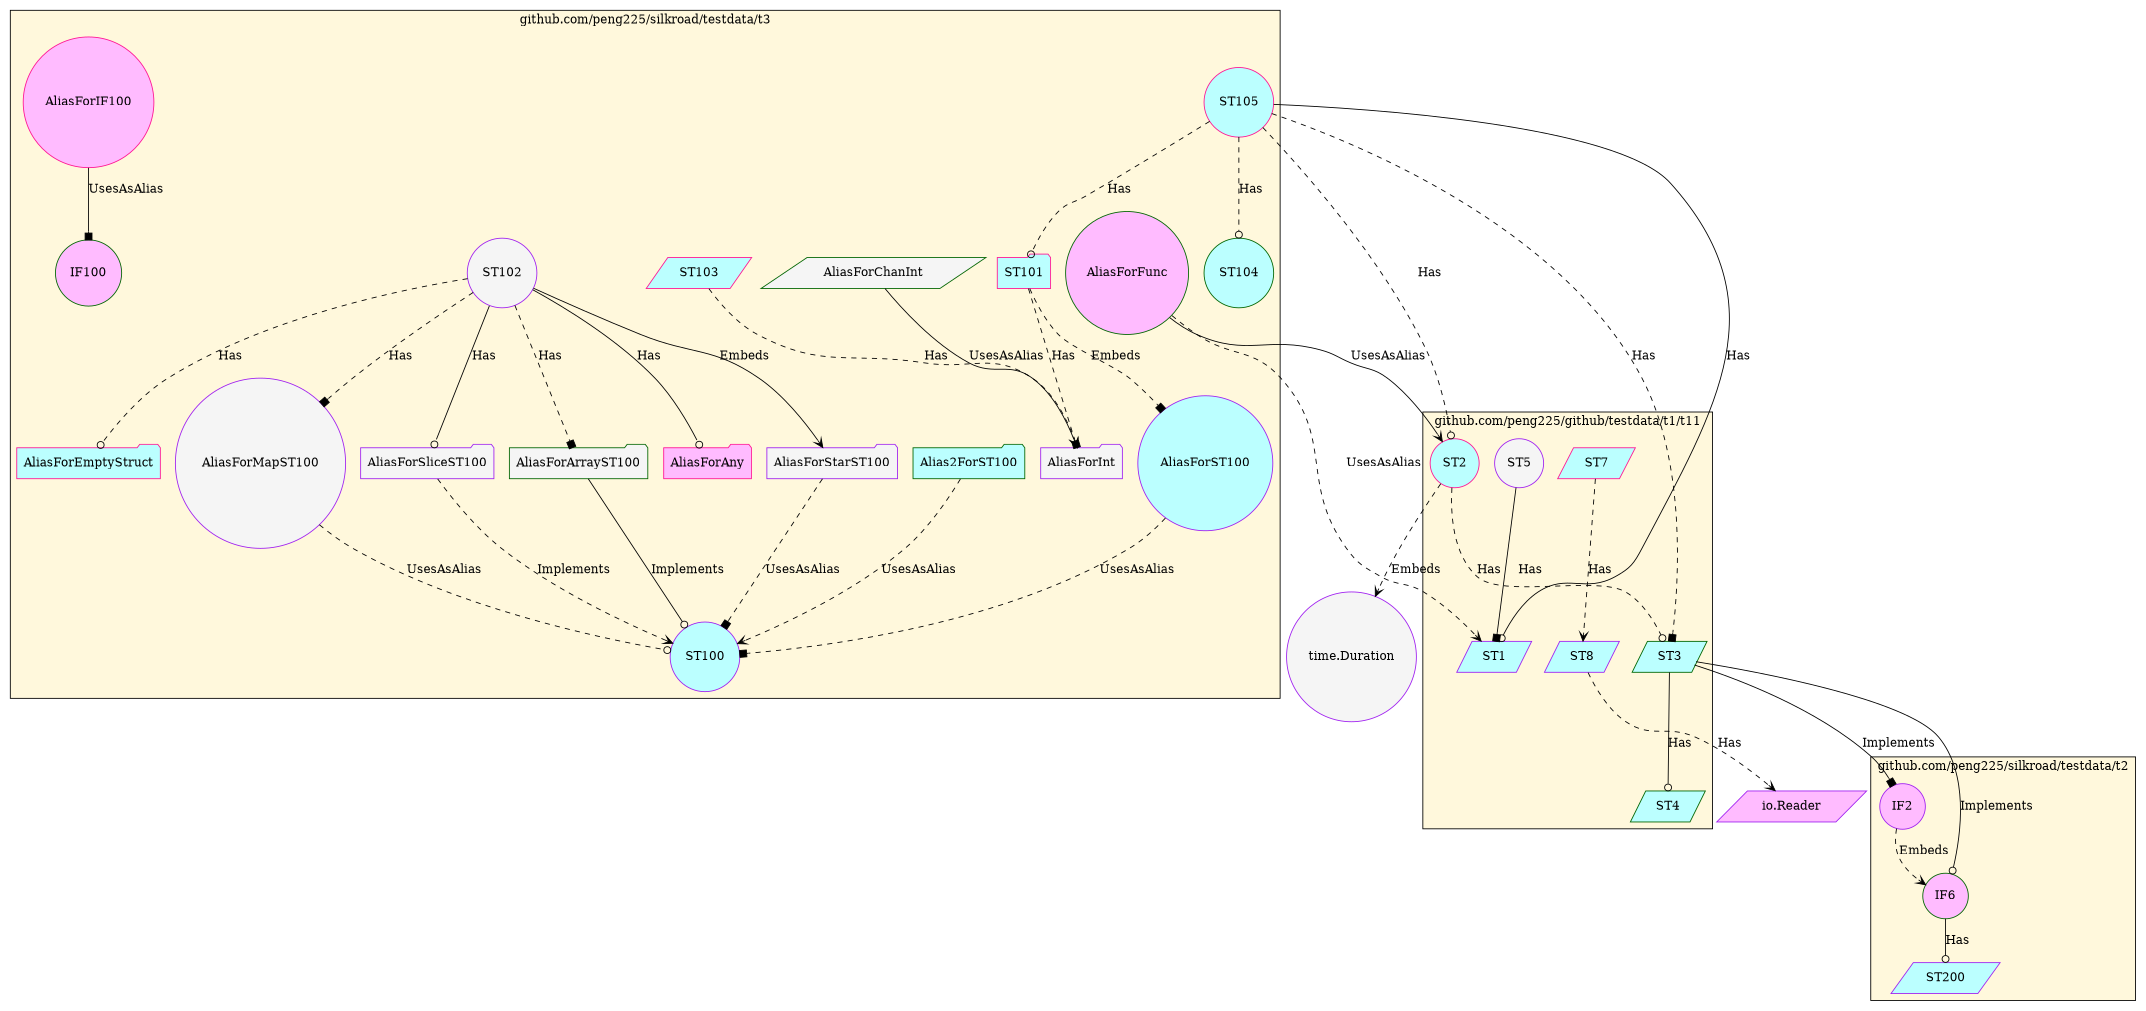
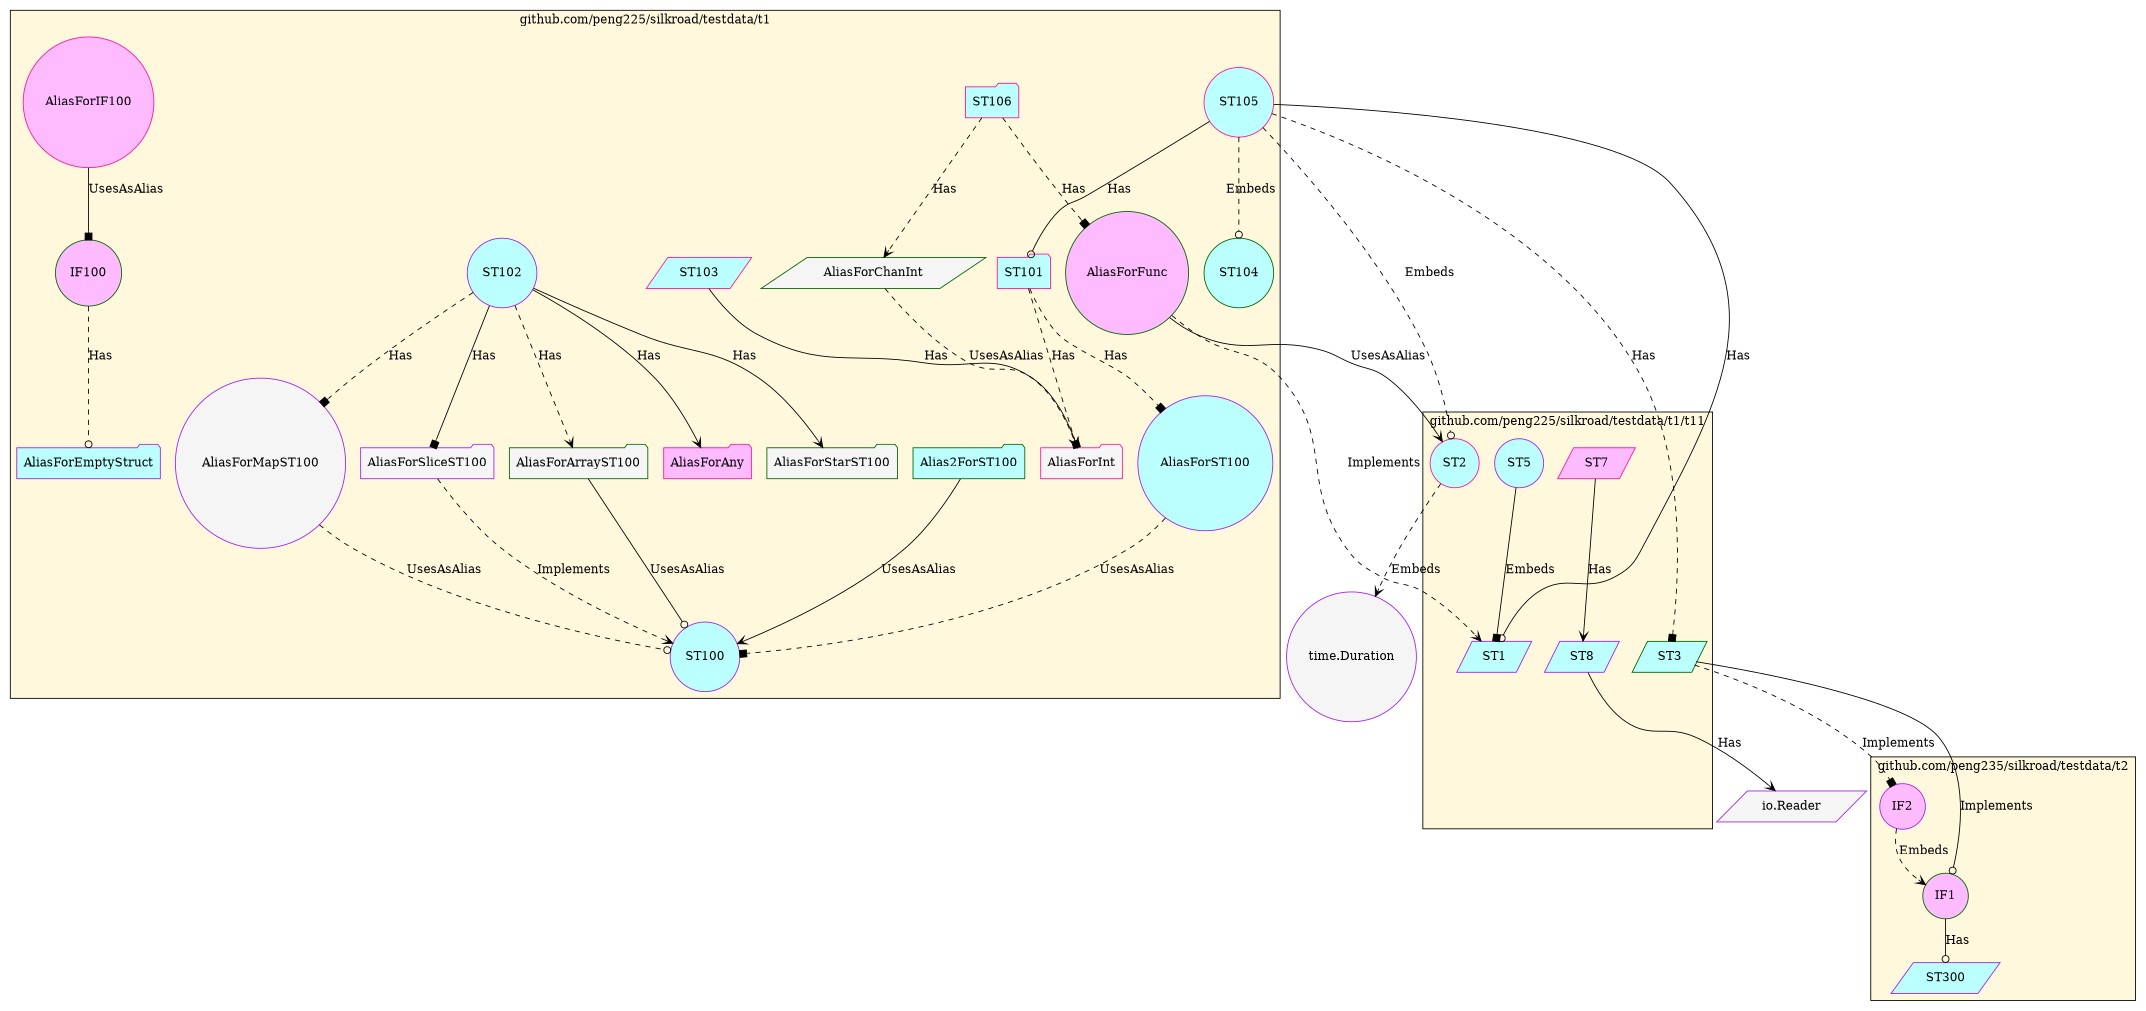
(645, 20) -> (645, 20)
none -> (992, 102)
(1114, 179) -> (1114, 179)
(1251, 190) -> (1251, 190)
(502, 273) -> (502, 273)
(1430, 273) -> (1430, 273)
(270, 330) -> (89, 374)
(627, 352) -> (627, 352)
(745, 356) -> (745, 356)
(1116, 356) -> (1116, 356)
(899, 360) -> (899, 360)
(989, 369) -> (989, 369)
(542, 372) -> (542, 372)
(463, 373) -> (463, 373)
(1568, 422) -> (1568, 422)
(89, 463) -> (89, 463)
(832, 463) -> (832, 463)
(1082, 463) -> (1082, 463)
(1384, 463) -> (1384, 463)
(1519, 463) -> (1519, 463)
(1597, 463) -> (1597, 463)
(776, 549) -> none
(1590, 556) -> (1590, 556)
(688, 570) -> (688, 570)
(1530, 570) -> (1530, 570)
(867, 577) -> (867, 577)
(1531, 587) -> none
(1800, 709) -> (1800, 709)
(1678, 732) -> (1673, 732)
(2003, 767) -> (2003, 767)
(1668, 806) -> none
(1792, 806) -> (1792, 806)
(1946, 896) -> (1946, 896)
(1946, 978) -> (1946, 978)
